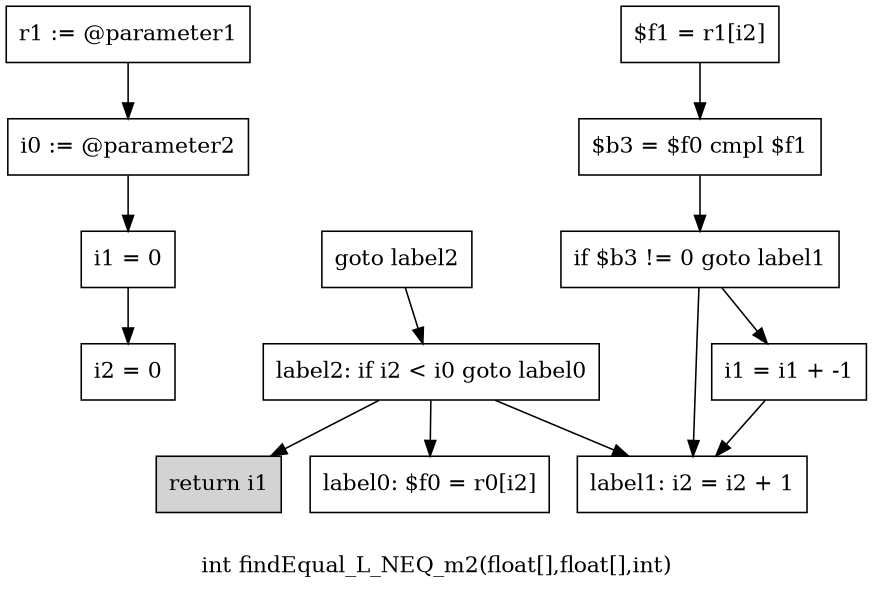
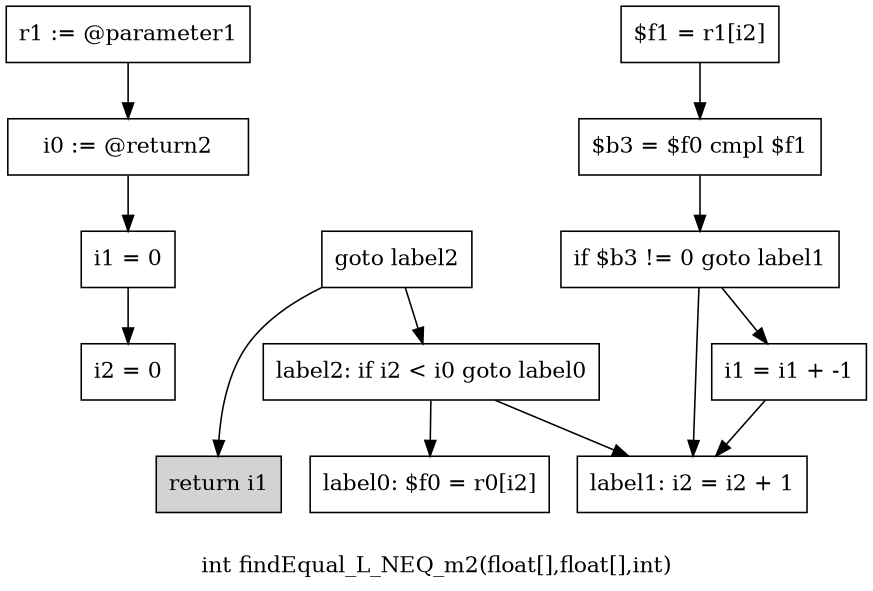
(128, 147) -> (128, 147)
(332, 424) -> (246, 348)
